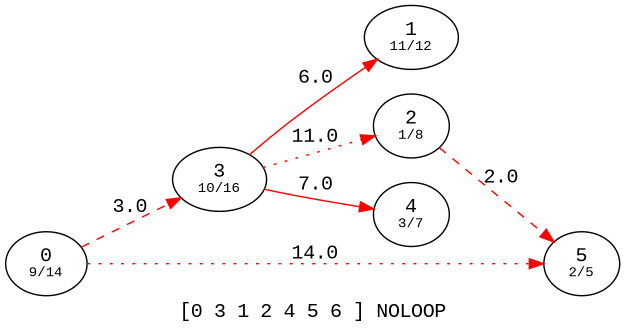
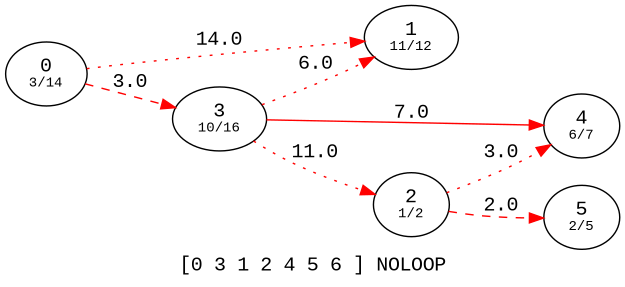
(306, 109) -> (312, 85)
(411, 134) -> (411, 213)
none -> (493, 174)
(411, 223) -> (582, 134)
(308, 264) -> (218, 55)
(46, 272) -> (46, 82)
